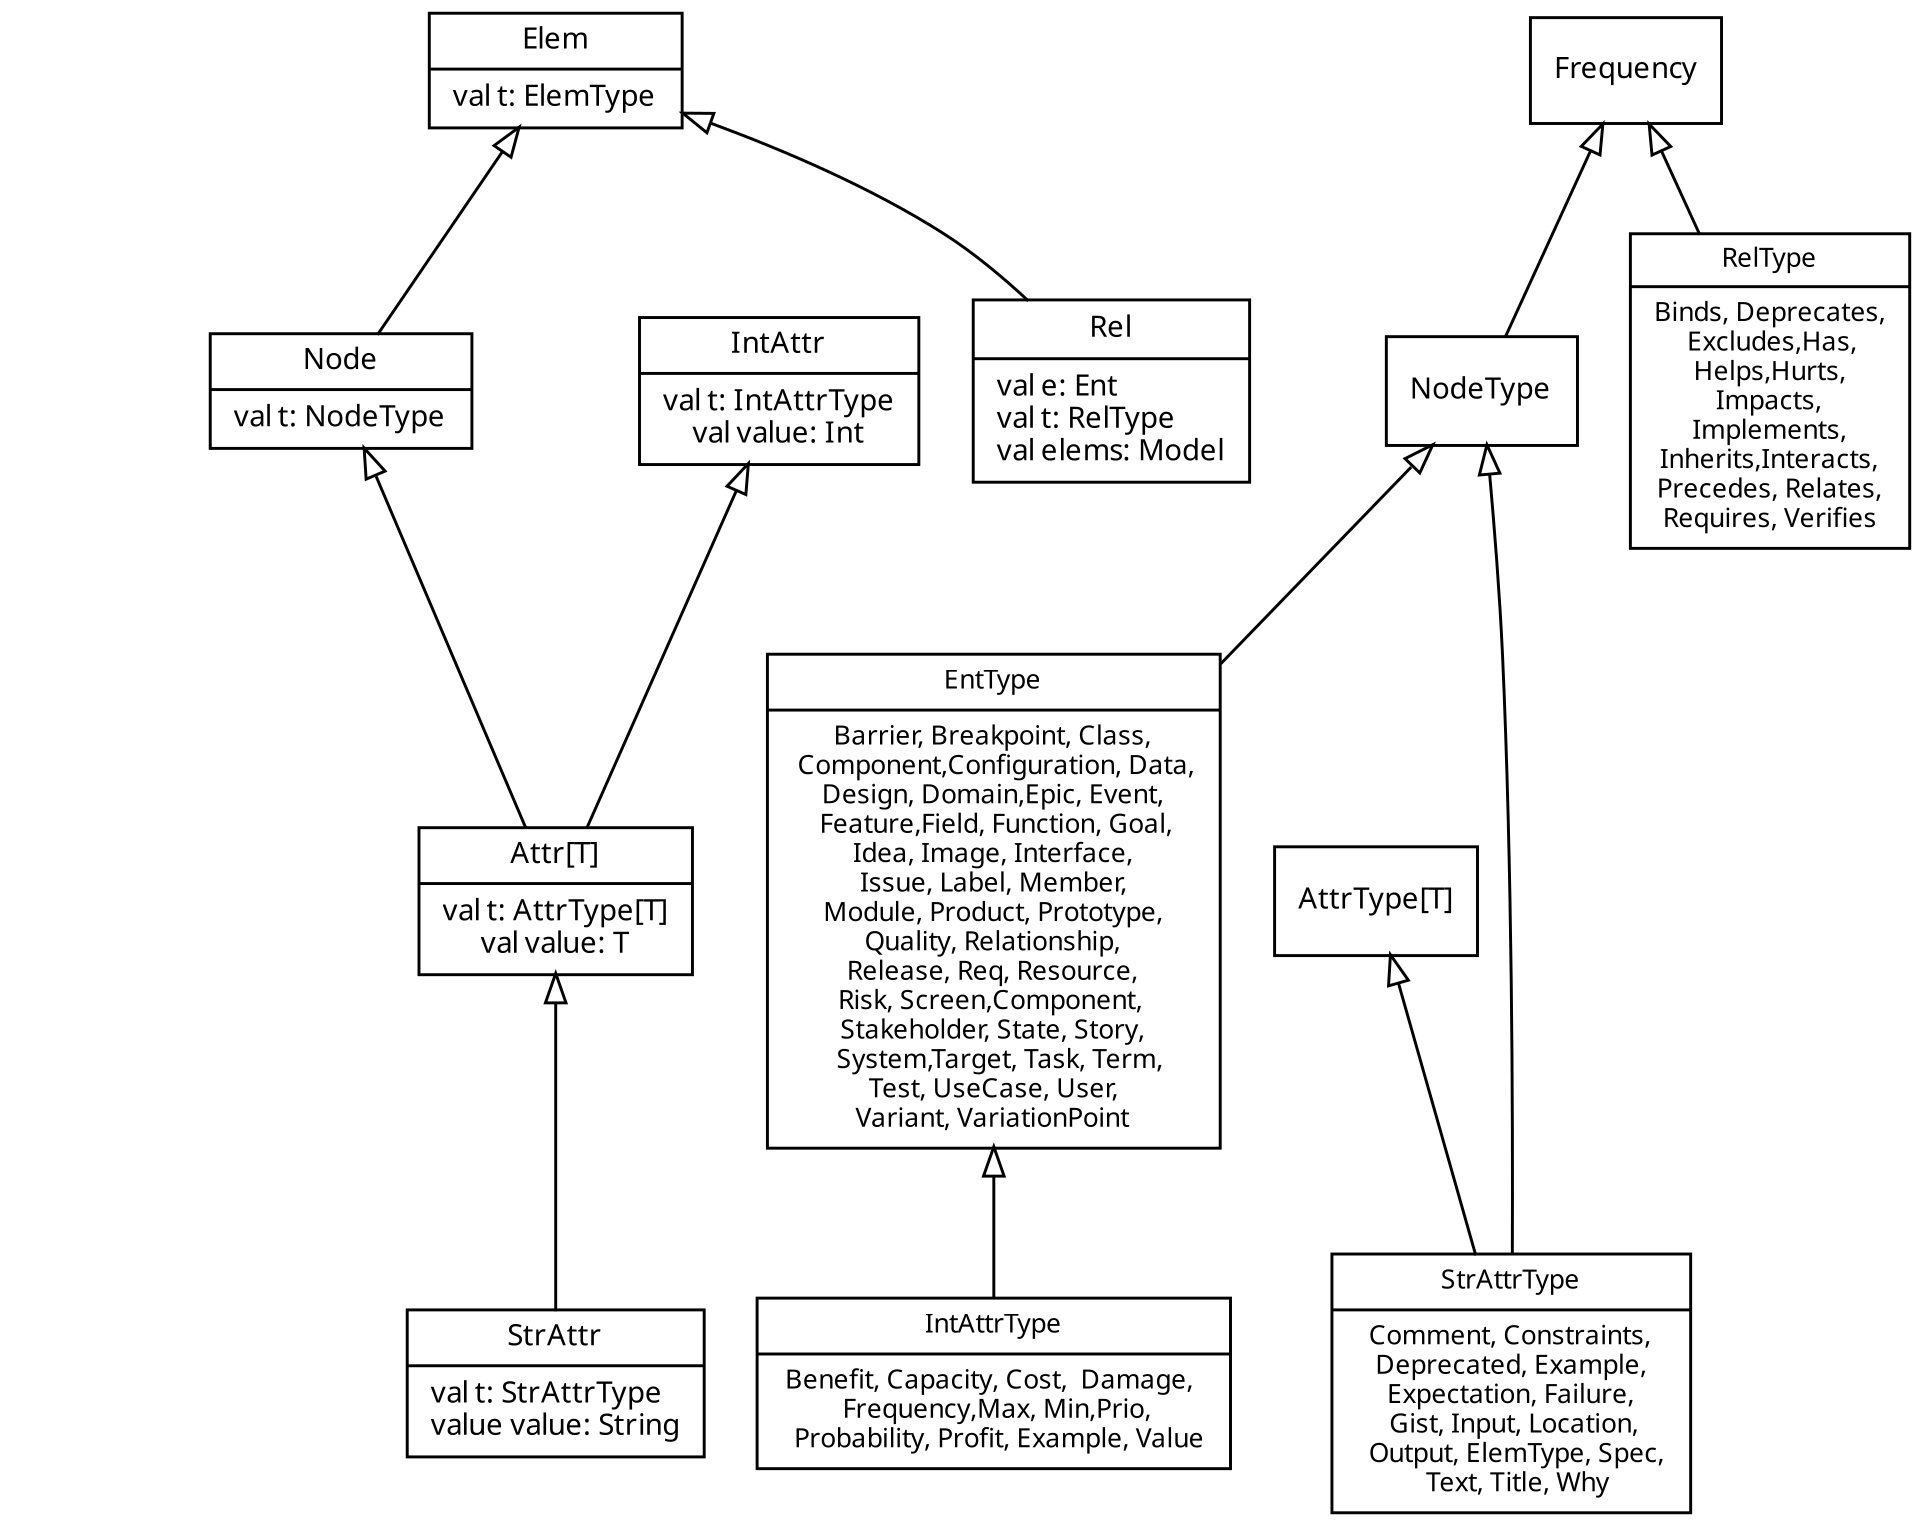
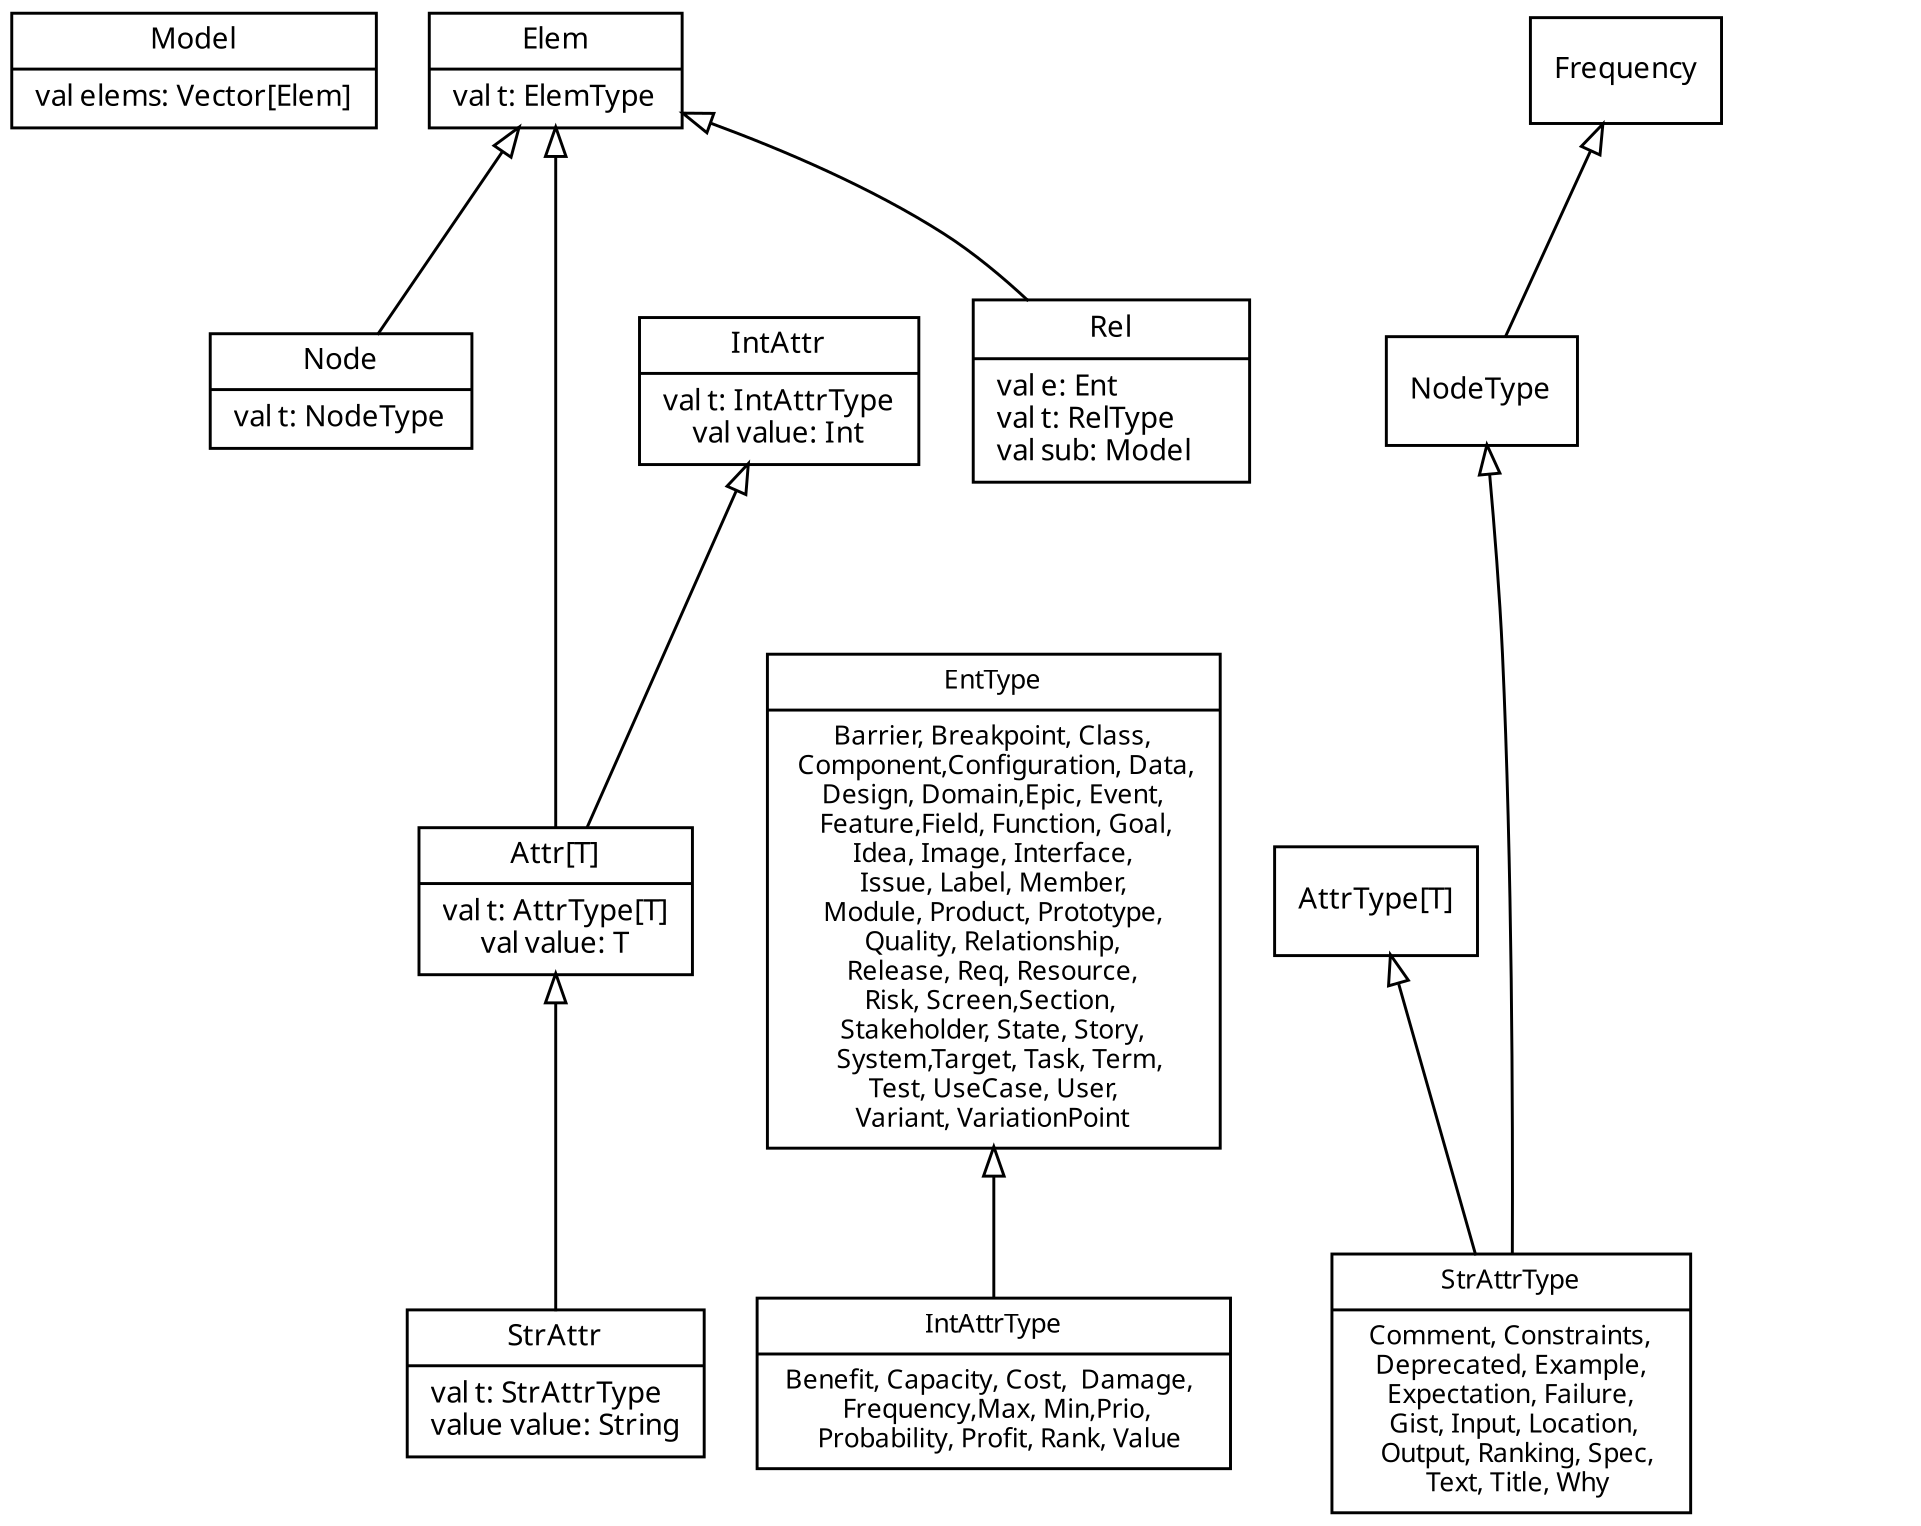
none -> (194, 71)
(1770, 391) -> none
(1111, 451) -> (1095, 451)
(1316, 565) -> none
(451, 652) -> (556, 492)
(994, 1001) -> (994, 1001)
(994, 1439) -> (994, 1439)
(1511, 1454) -> (1511, 1454)
